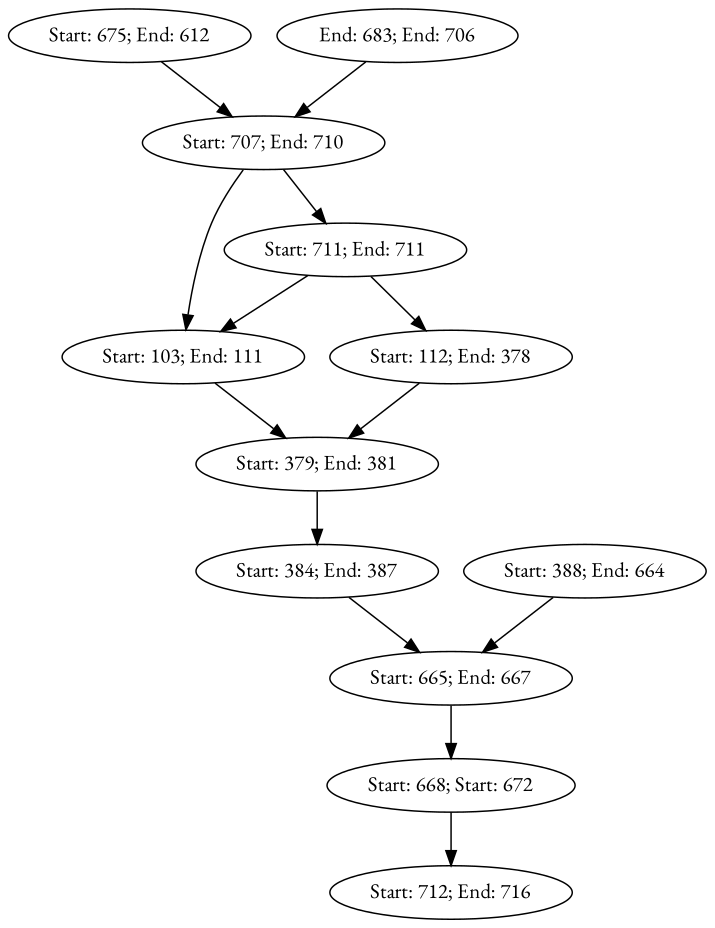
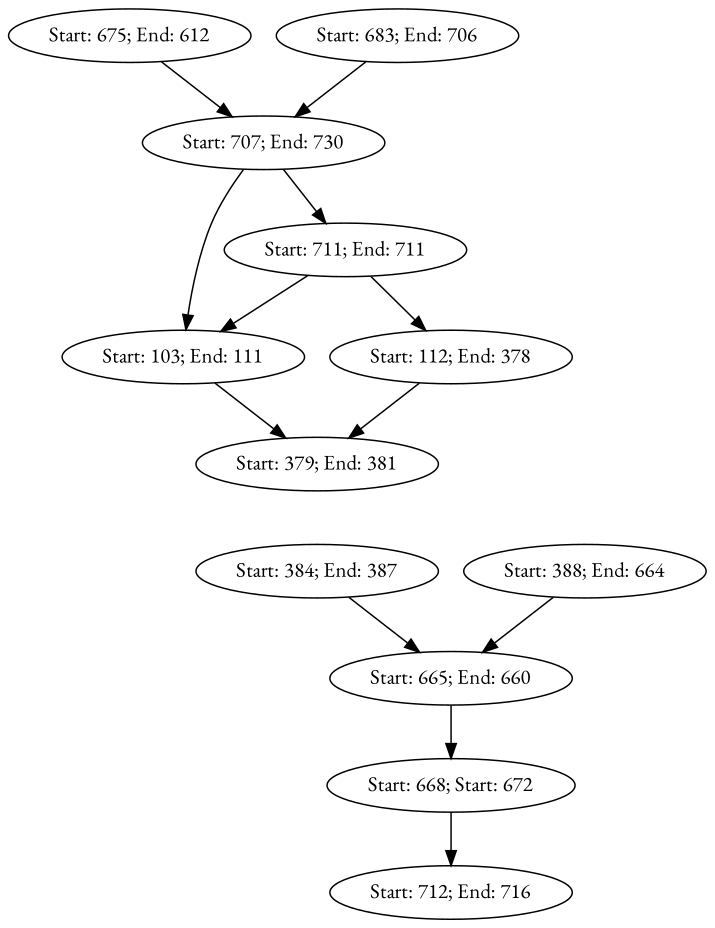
(398, 36) -> (398, 36)
(264, 143) -> (264, 143)
(317, 510) -> none
(451, 678) -> (451, 678)
